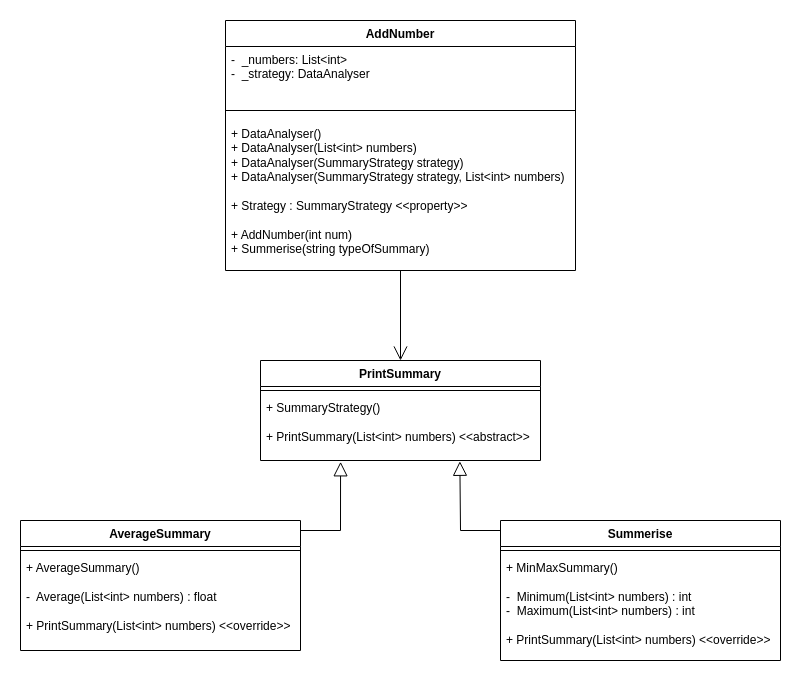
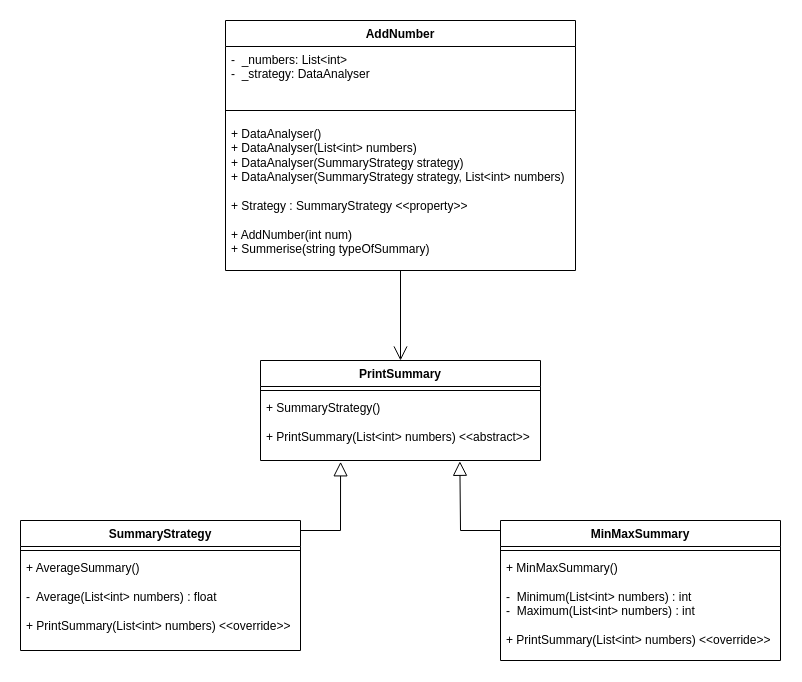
(161, 535) -> (161, 535)
(641, 535) -> (641, 535)
